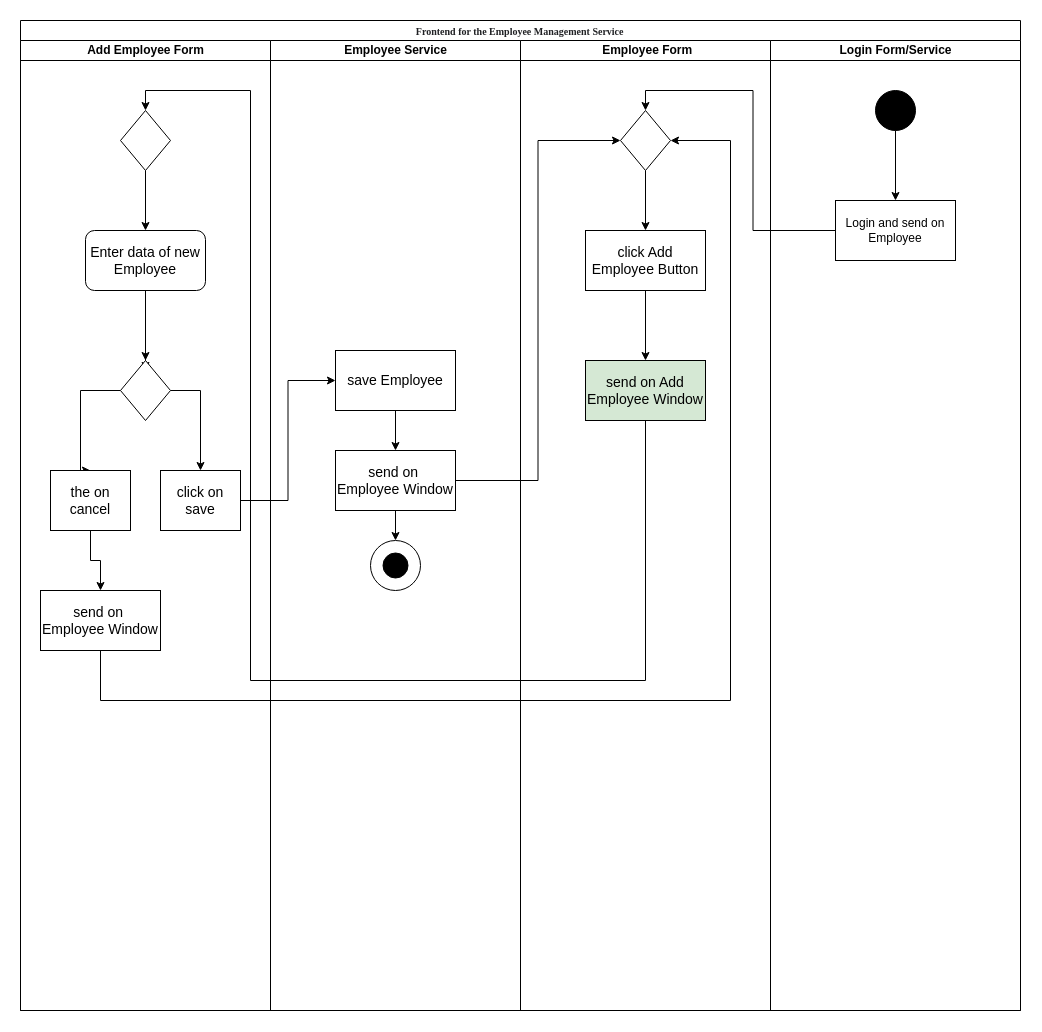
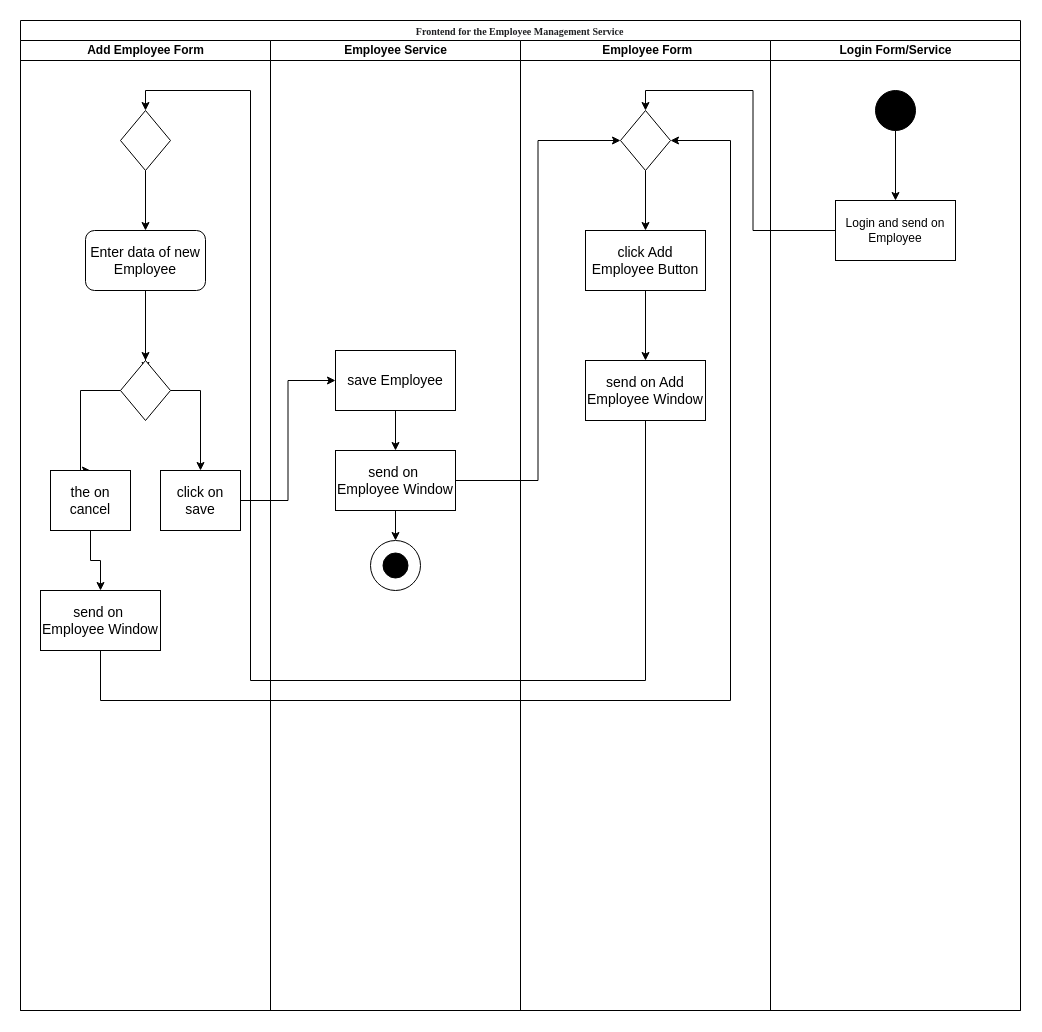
(646, 391) -> (646, 391)
